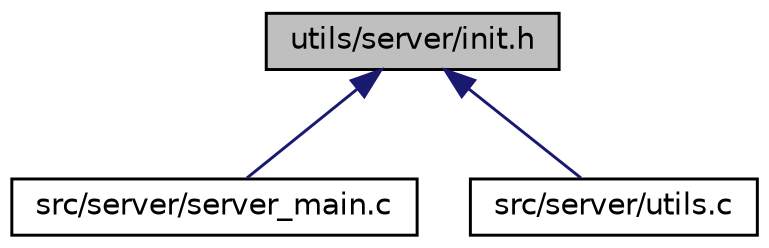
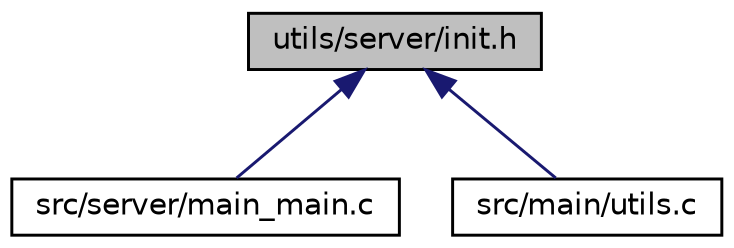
(214, 207) -> (206, 207)
(614, 207) -> (587, 207)
